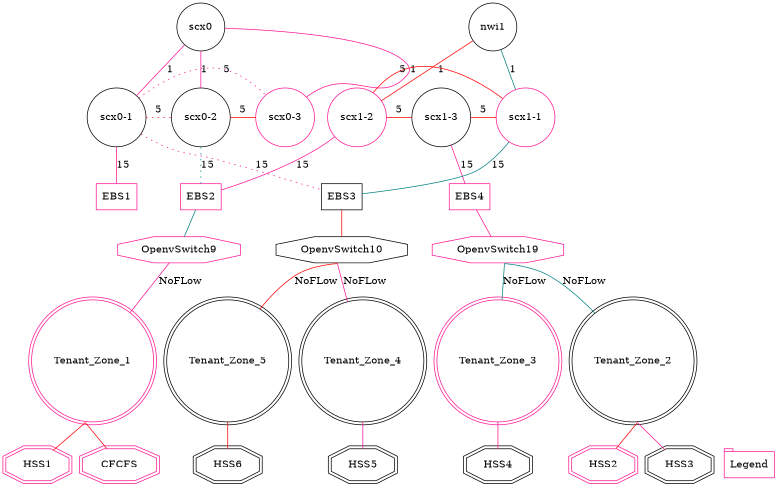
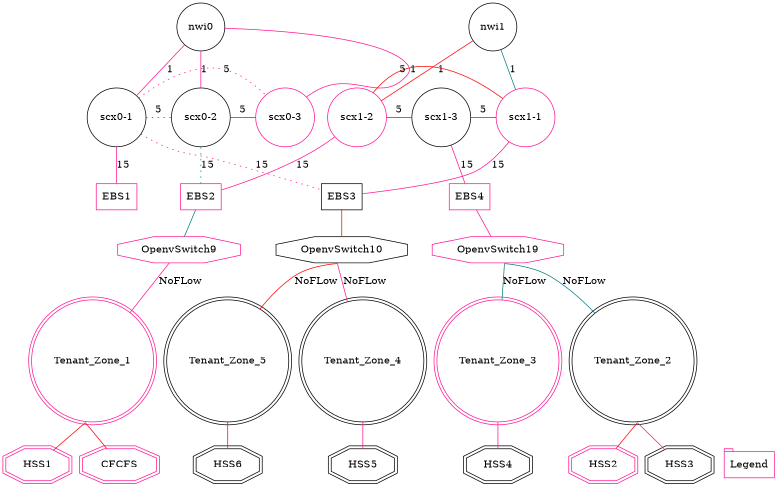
(201, 27) -> (201, 27)
(442, 181) -> (442, 181)
